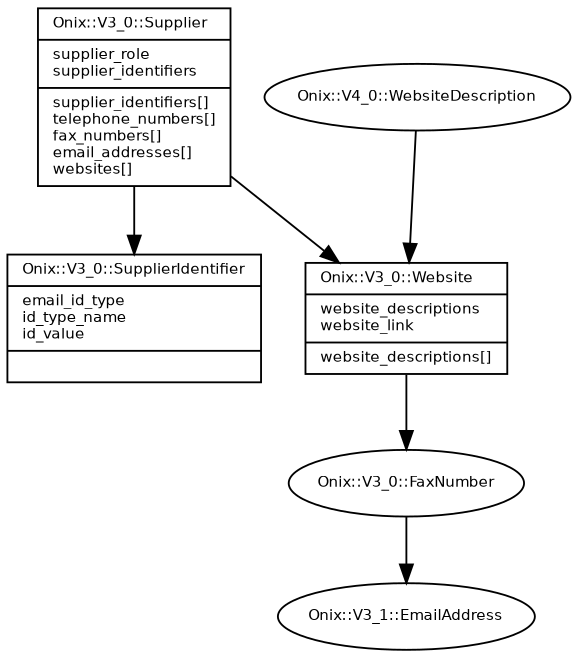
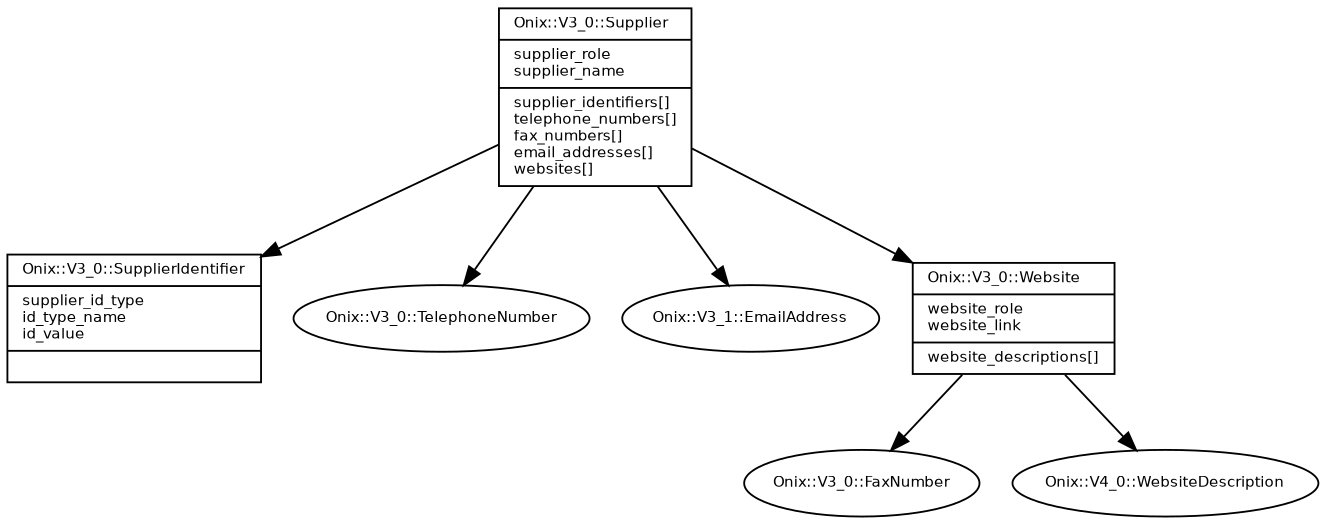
(126, 71) -> (570, 71)
(413, 187) -> (1094, 406)
(74, 301) -> (84, 301)
(401, 309) -> (976, 309)
none -> (442, 318)
(406, 541) -> (687, 228)
